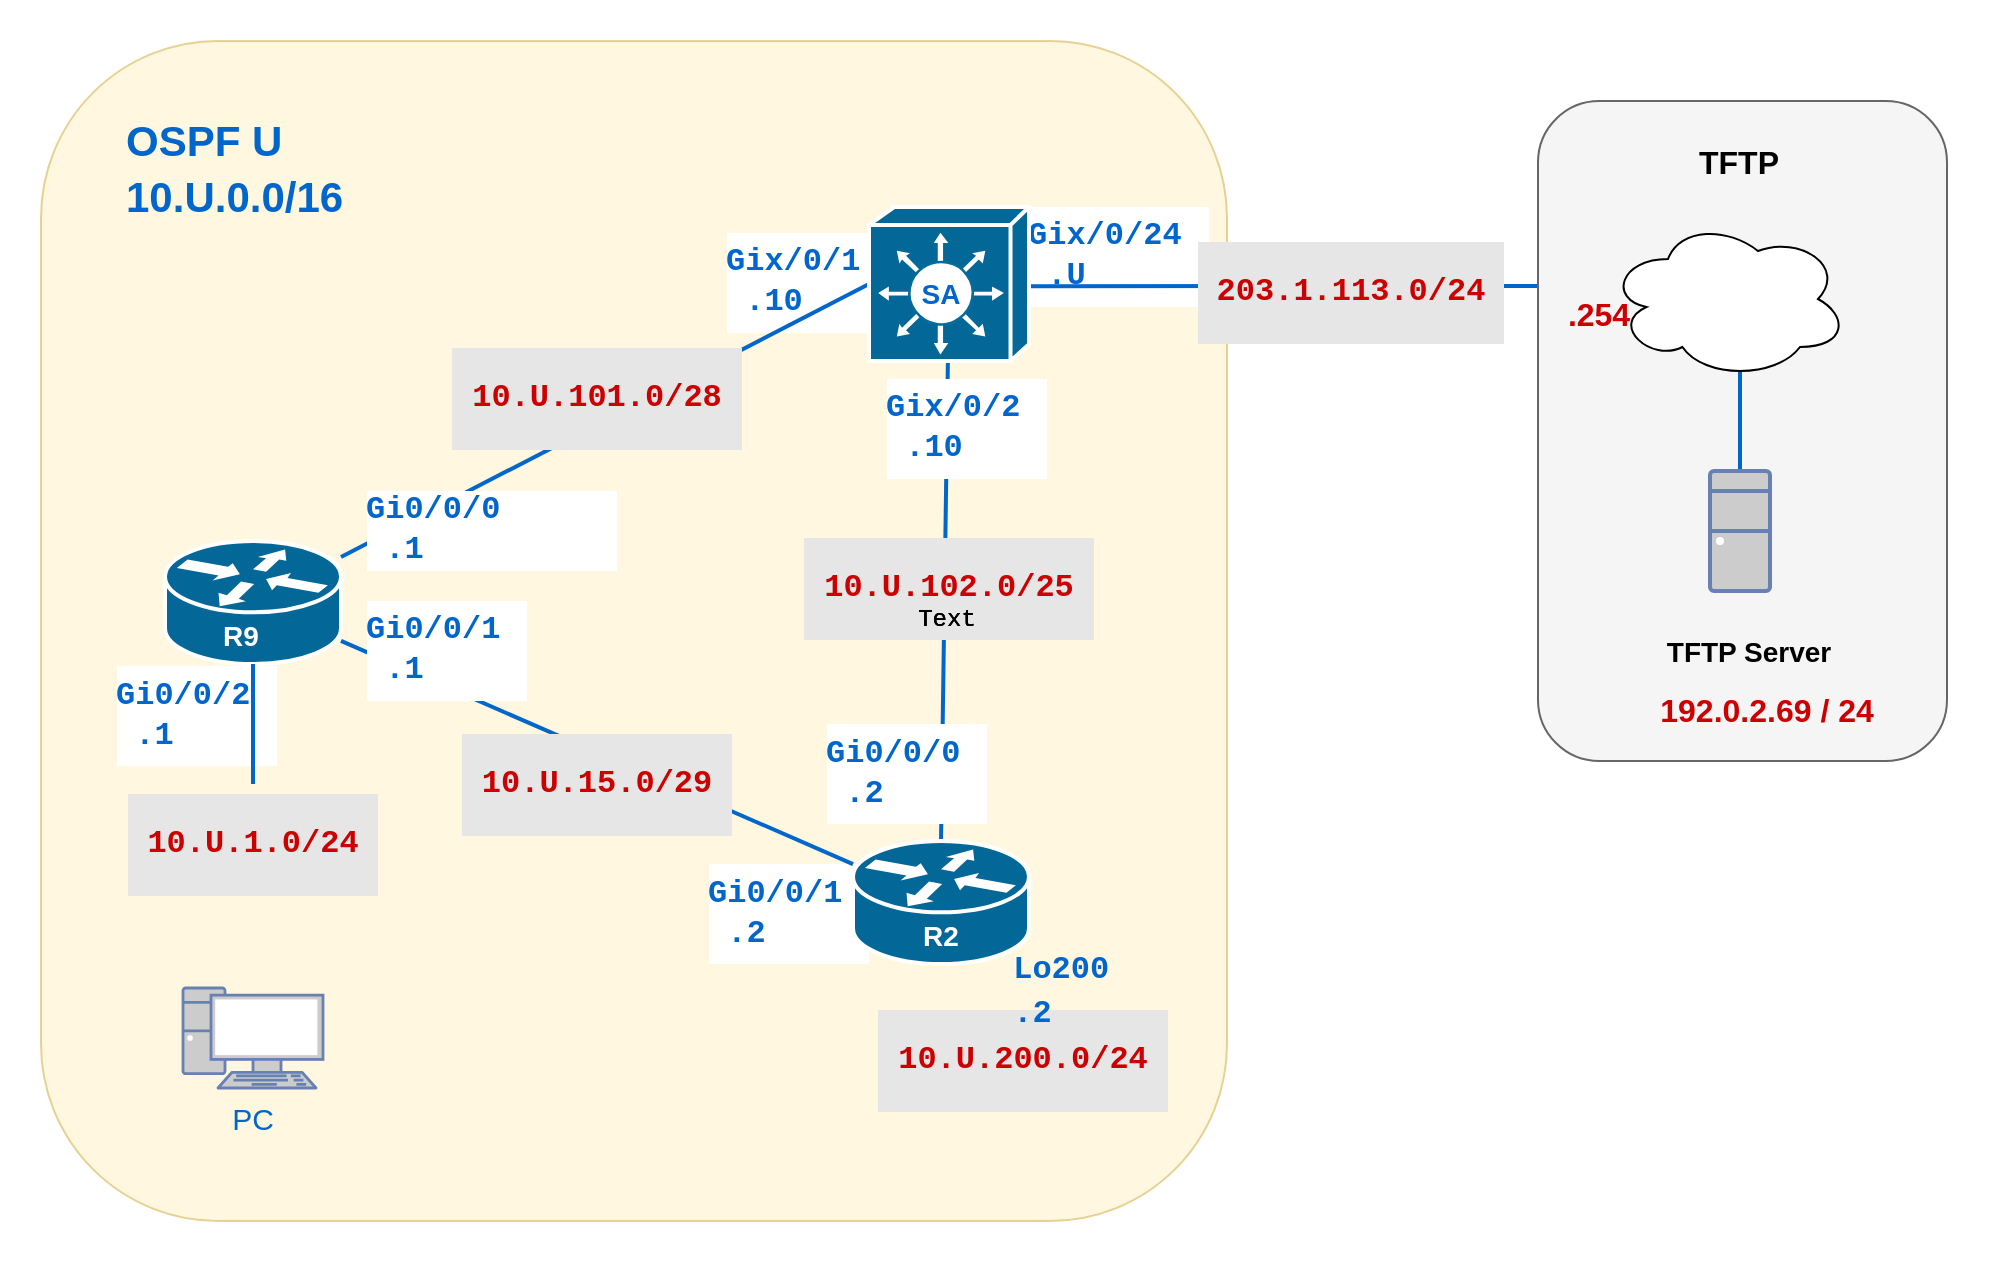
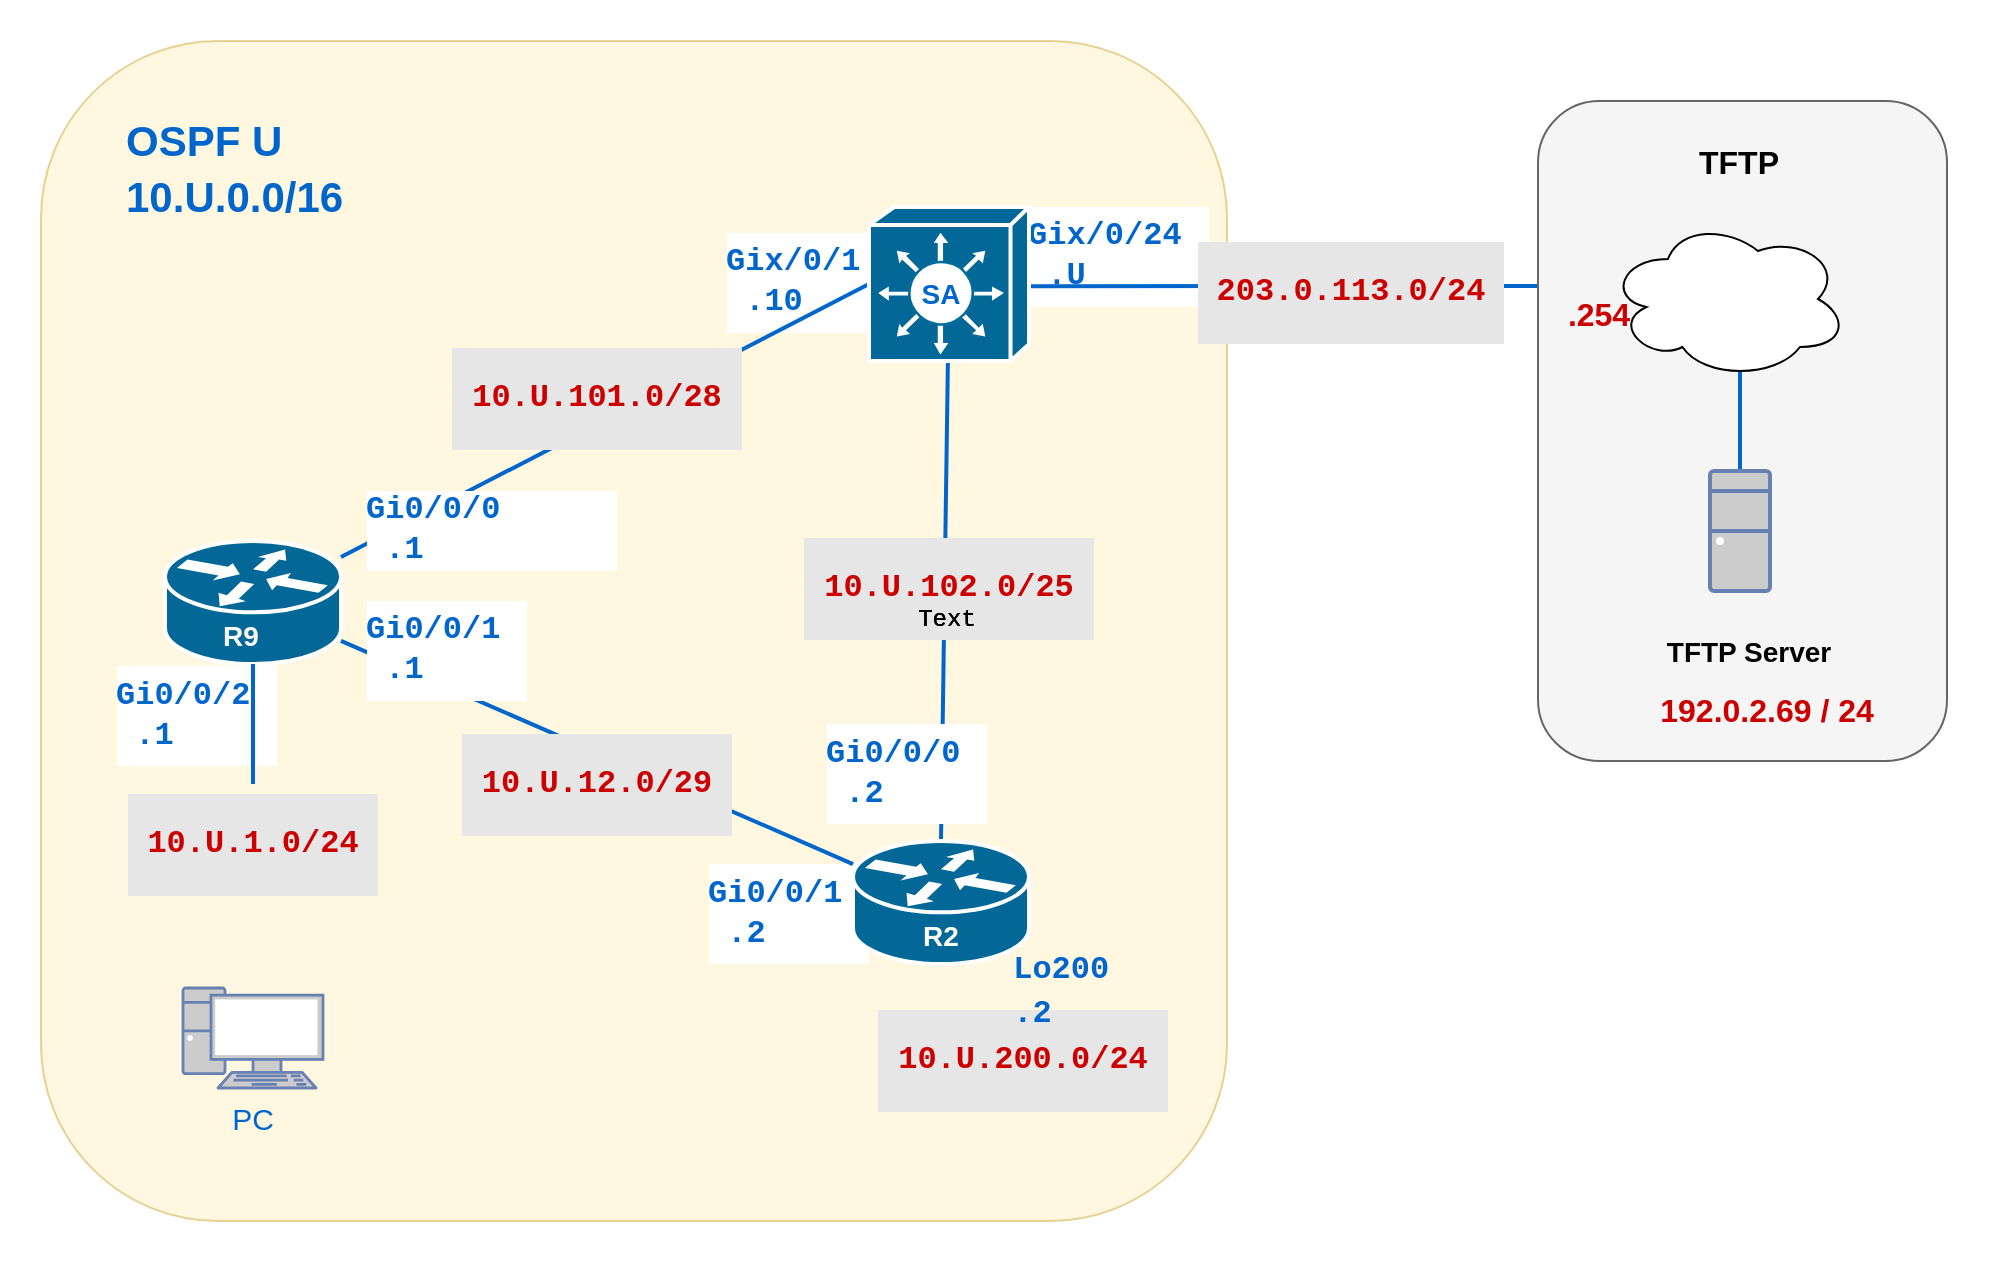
(1352, 293) -> (1352, 293)
(967, 429) -> none
(598, 785) -> (598, 785)
